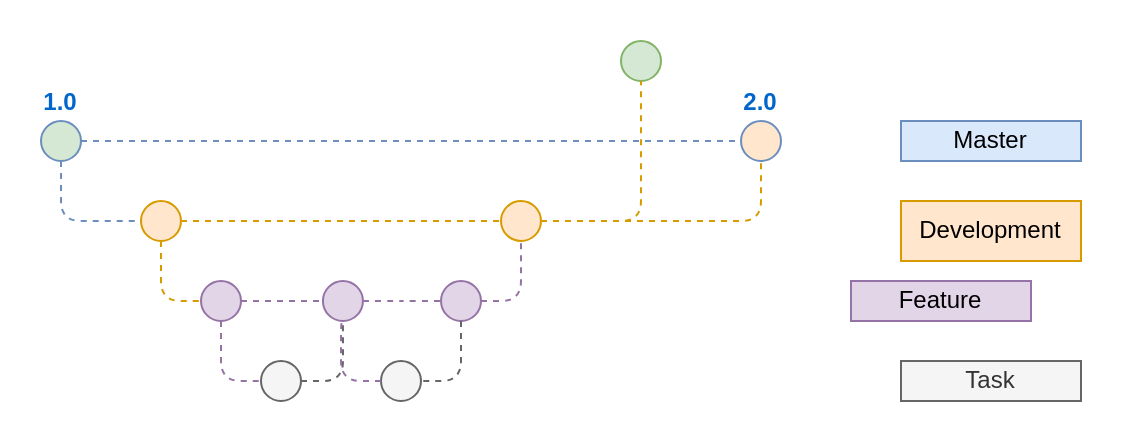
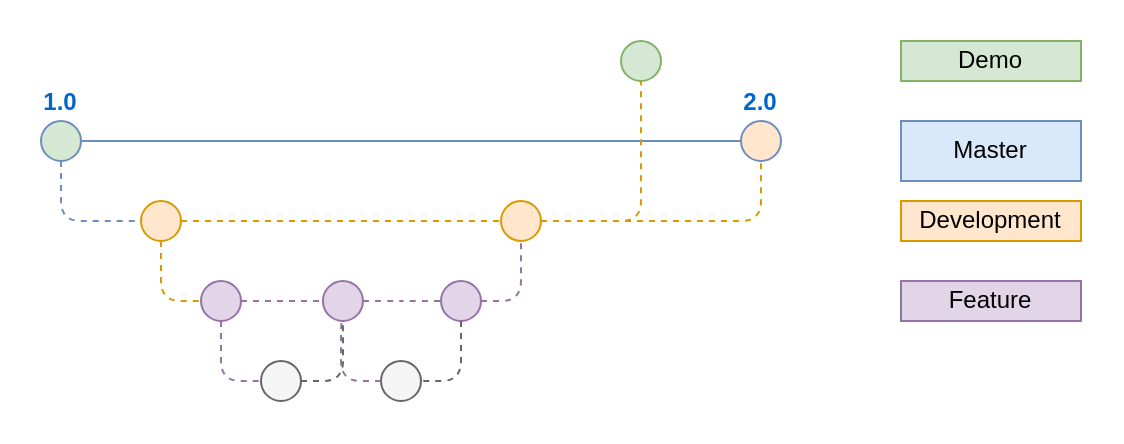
none -> (991, 61)
(413, 141) -> (413, 141)
(991, 141) -> (991, 151)
(991, 231) -> (991, 221)
(941, 301) -> (991, 301)
(991, 381) -> none
